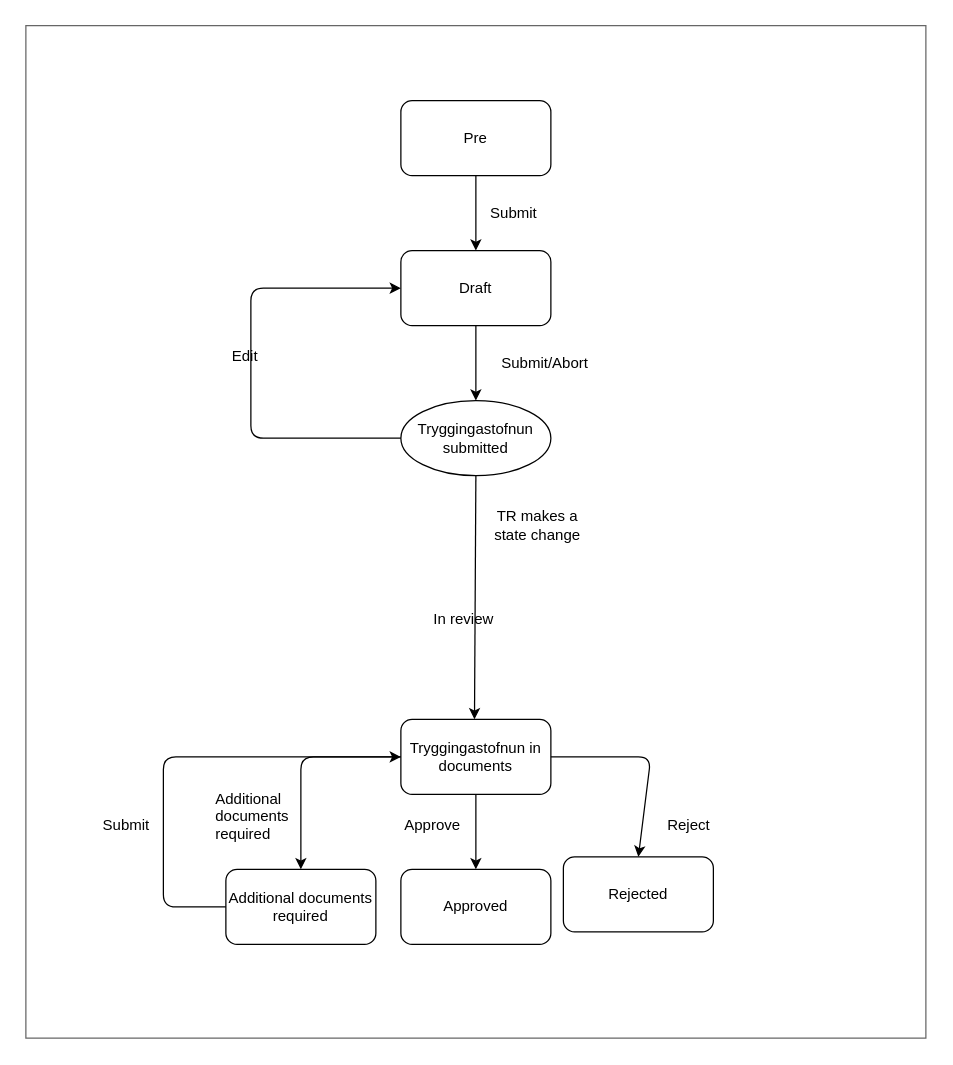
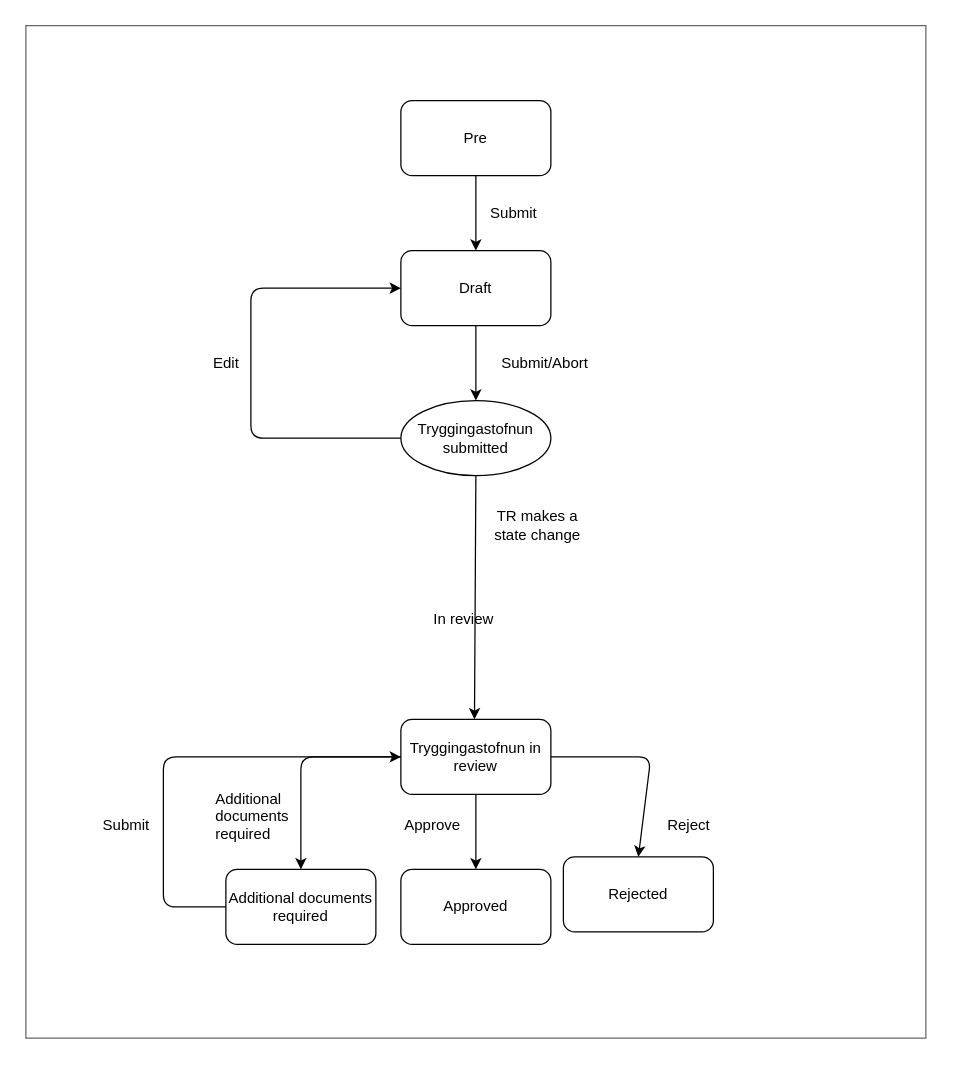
(244, 357) -> (226, 363)
(476, 757) -> (476, 757)
